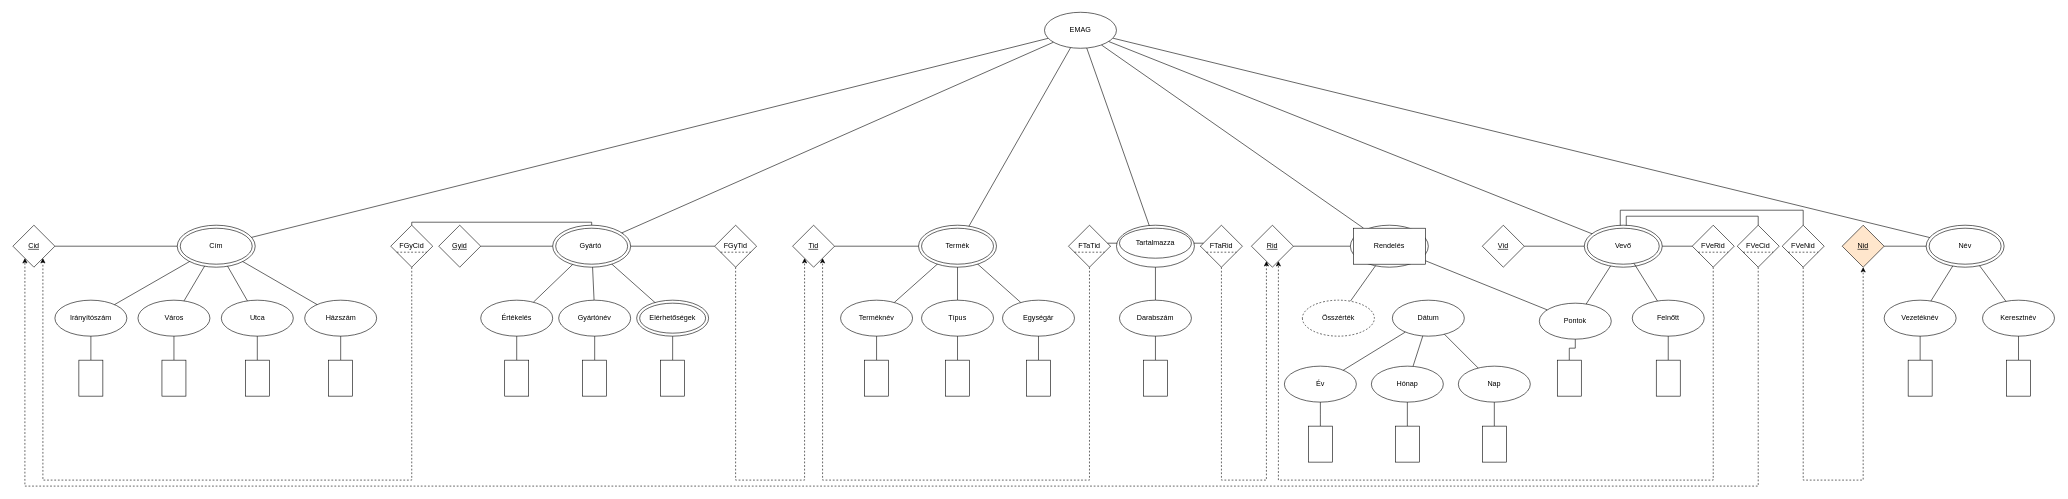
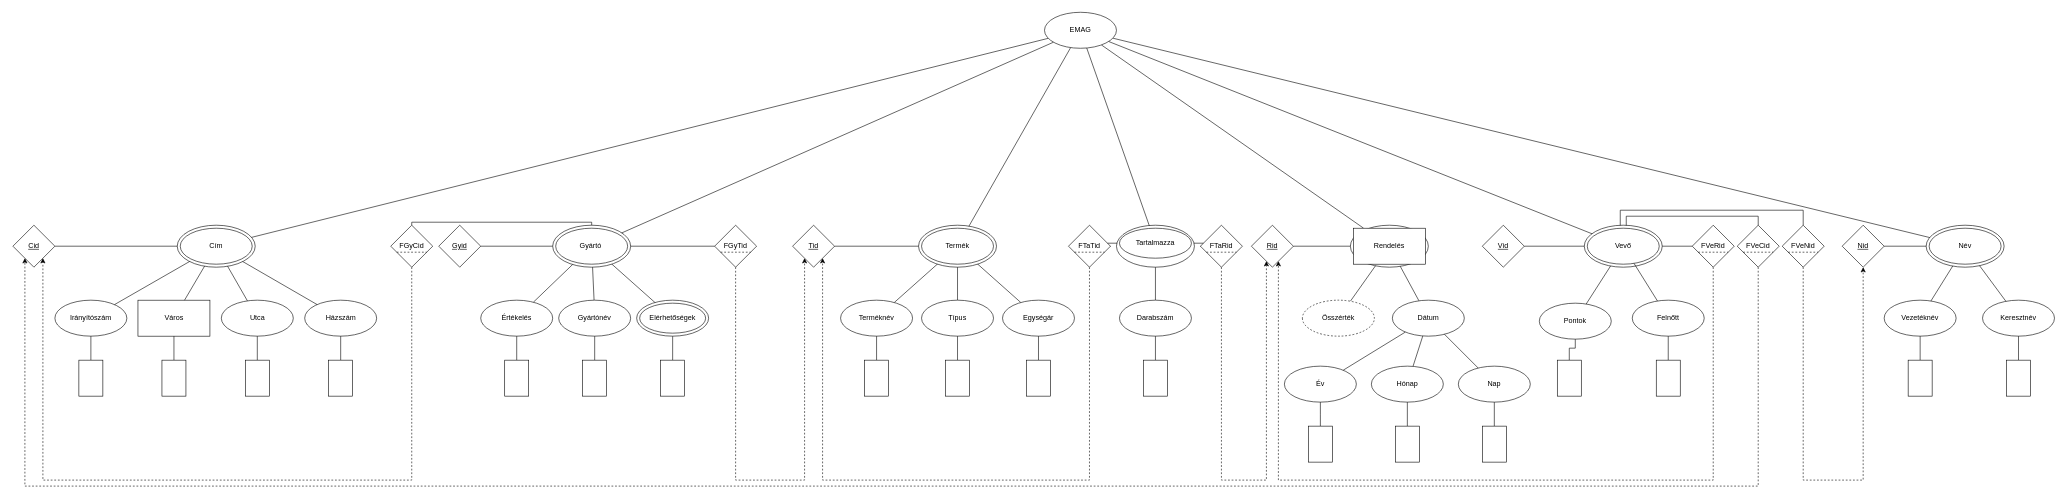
(1863, 246) -> (1863, 246)
(1486, 285) -> (1409, 283)
(173, 318) -> (173, 318)
